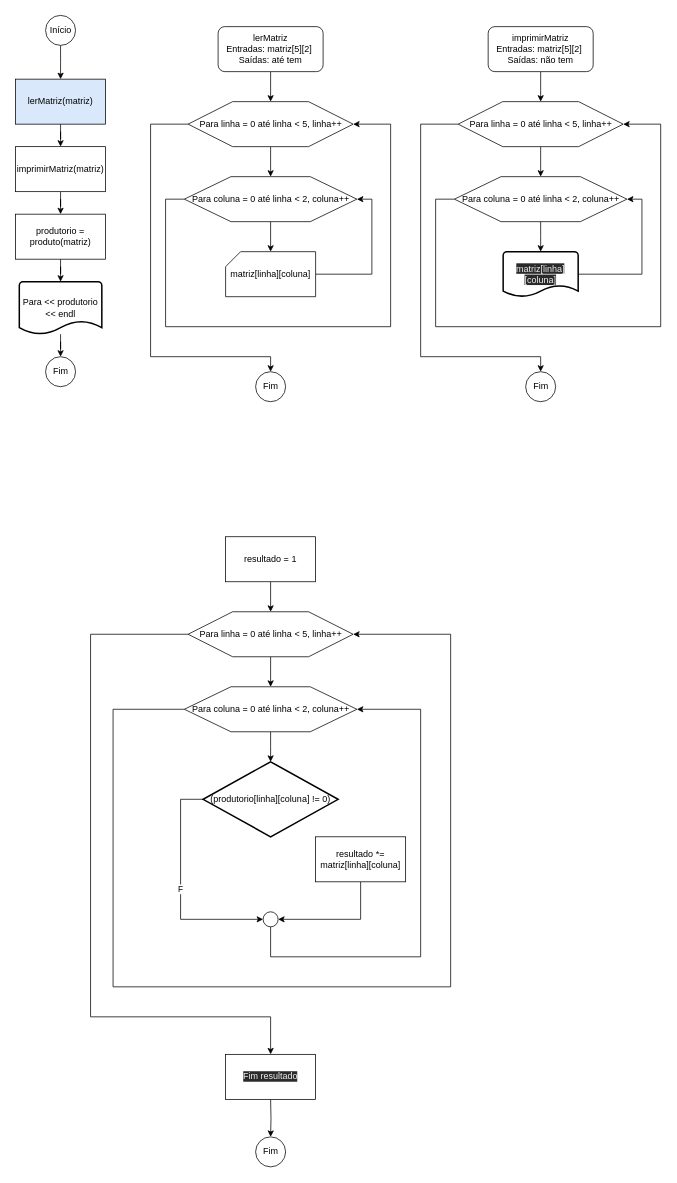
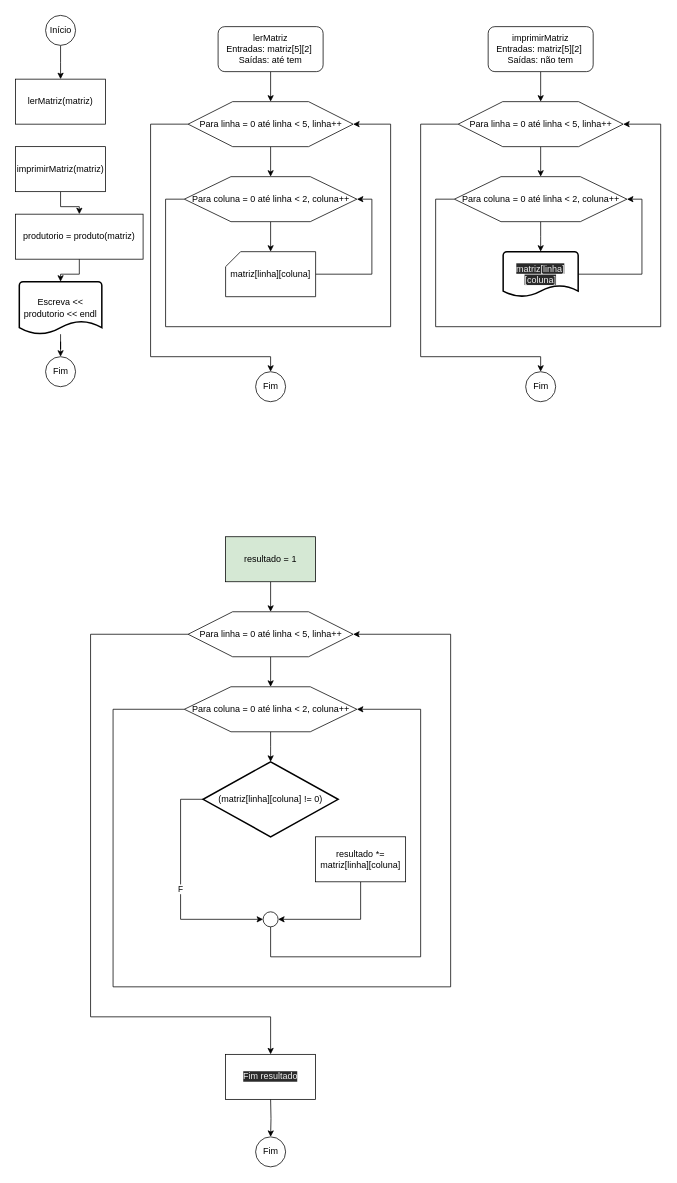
(60, 102) -> (60, 102)
(60, 138) -> none
(60, 237) -> (79, 237)
(60, 308) -> (60, 308)
(270, 559) -> (270, 559)
(270, 799) -> (270, 799)
